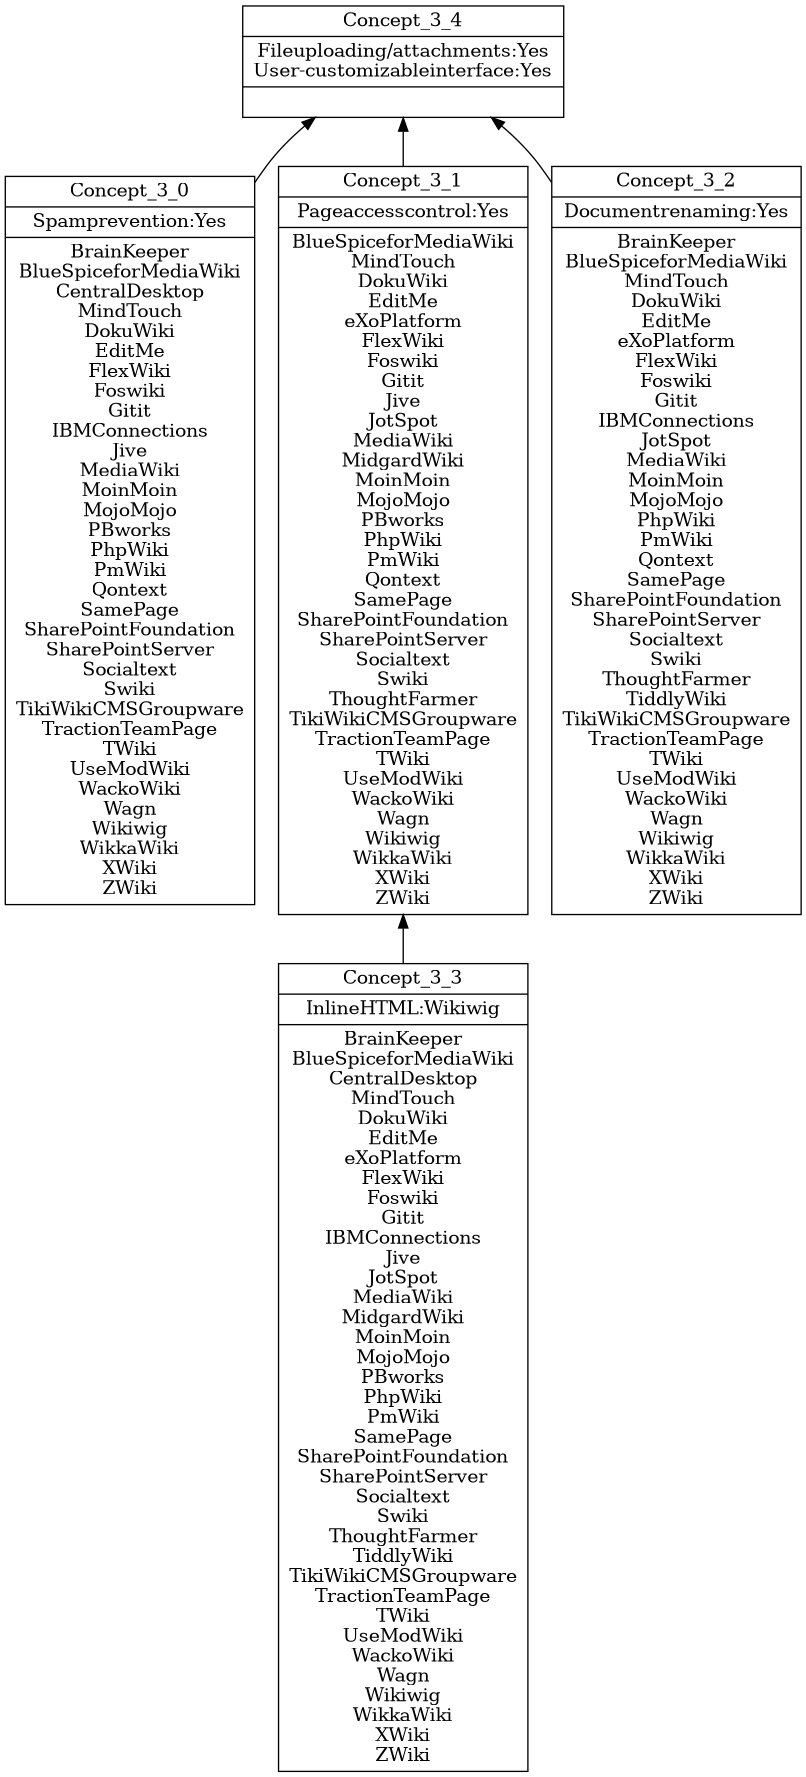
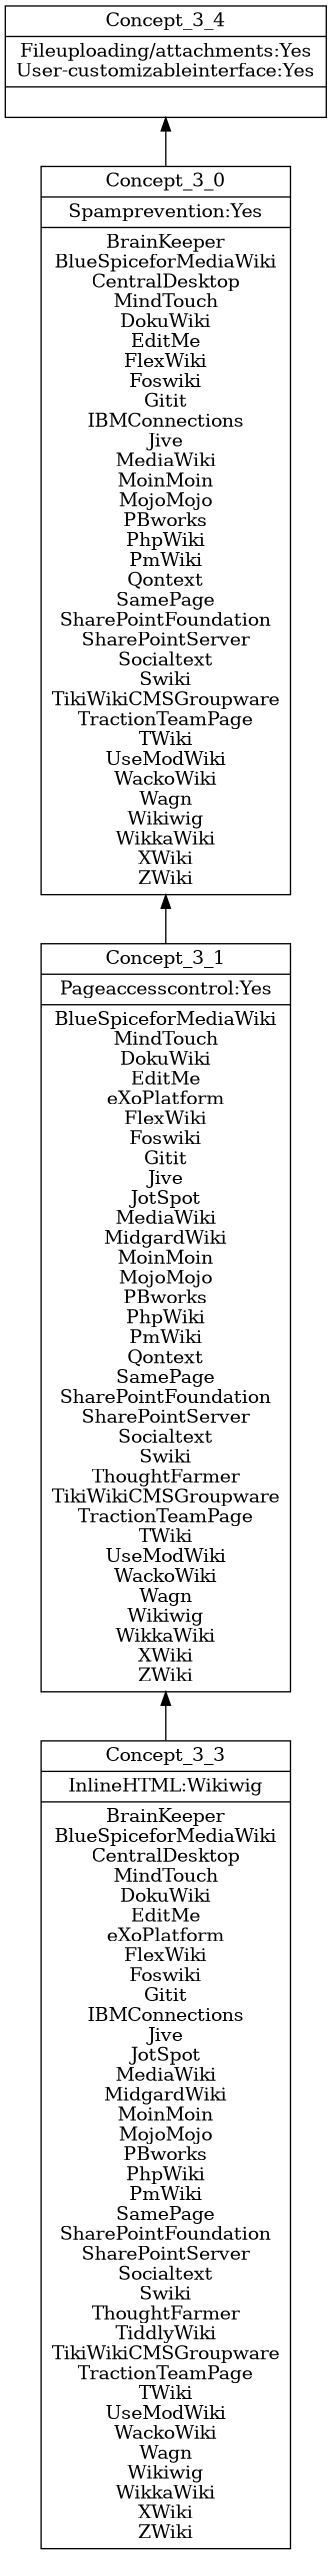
(403, 149) -> (166, 926)
(676, 541) -> none
